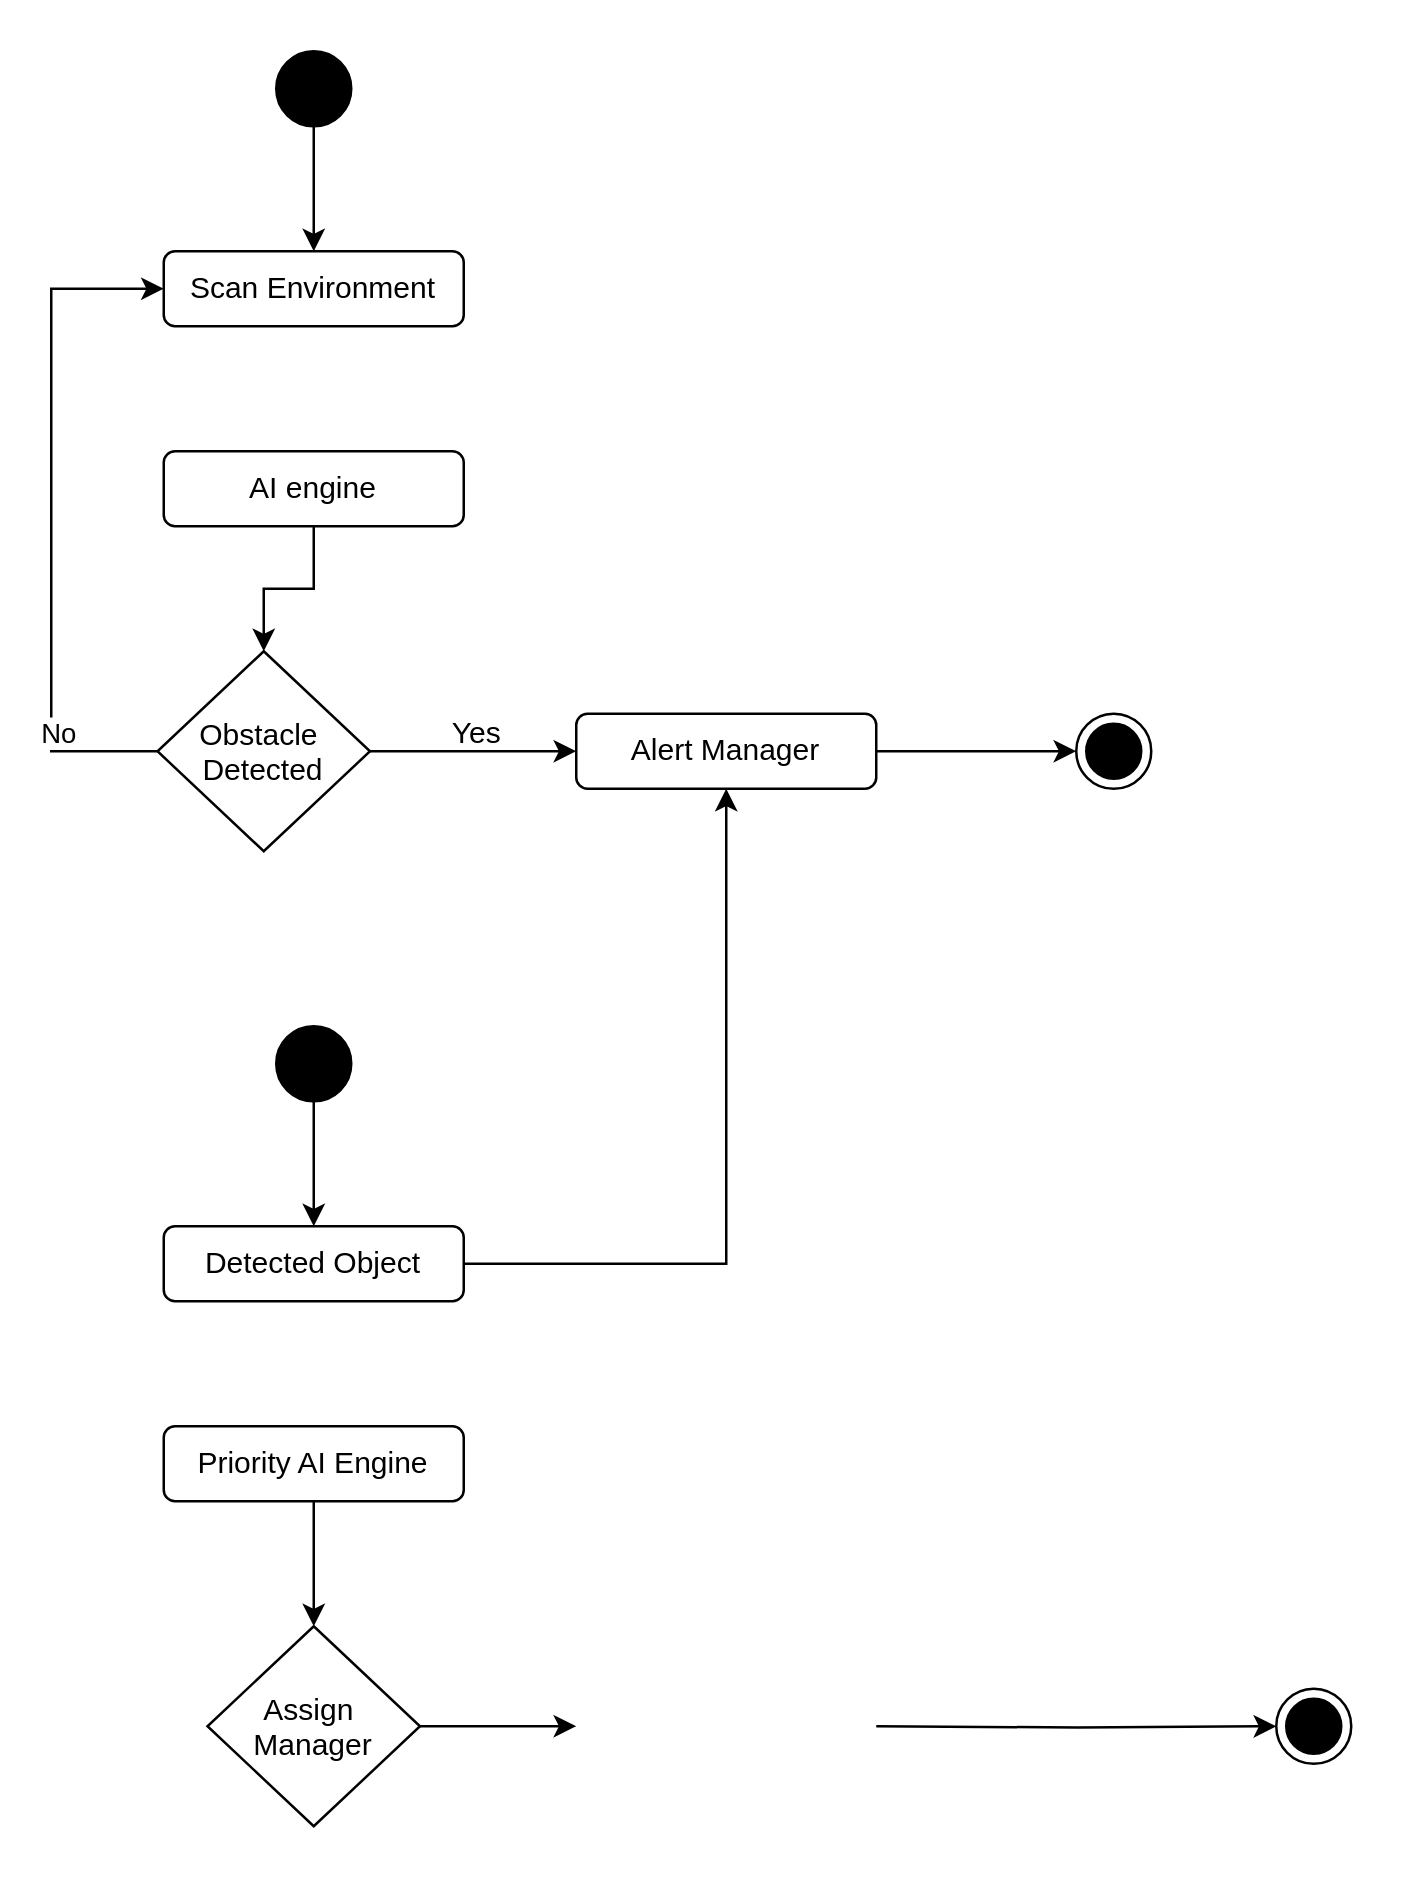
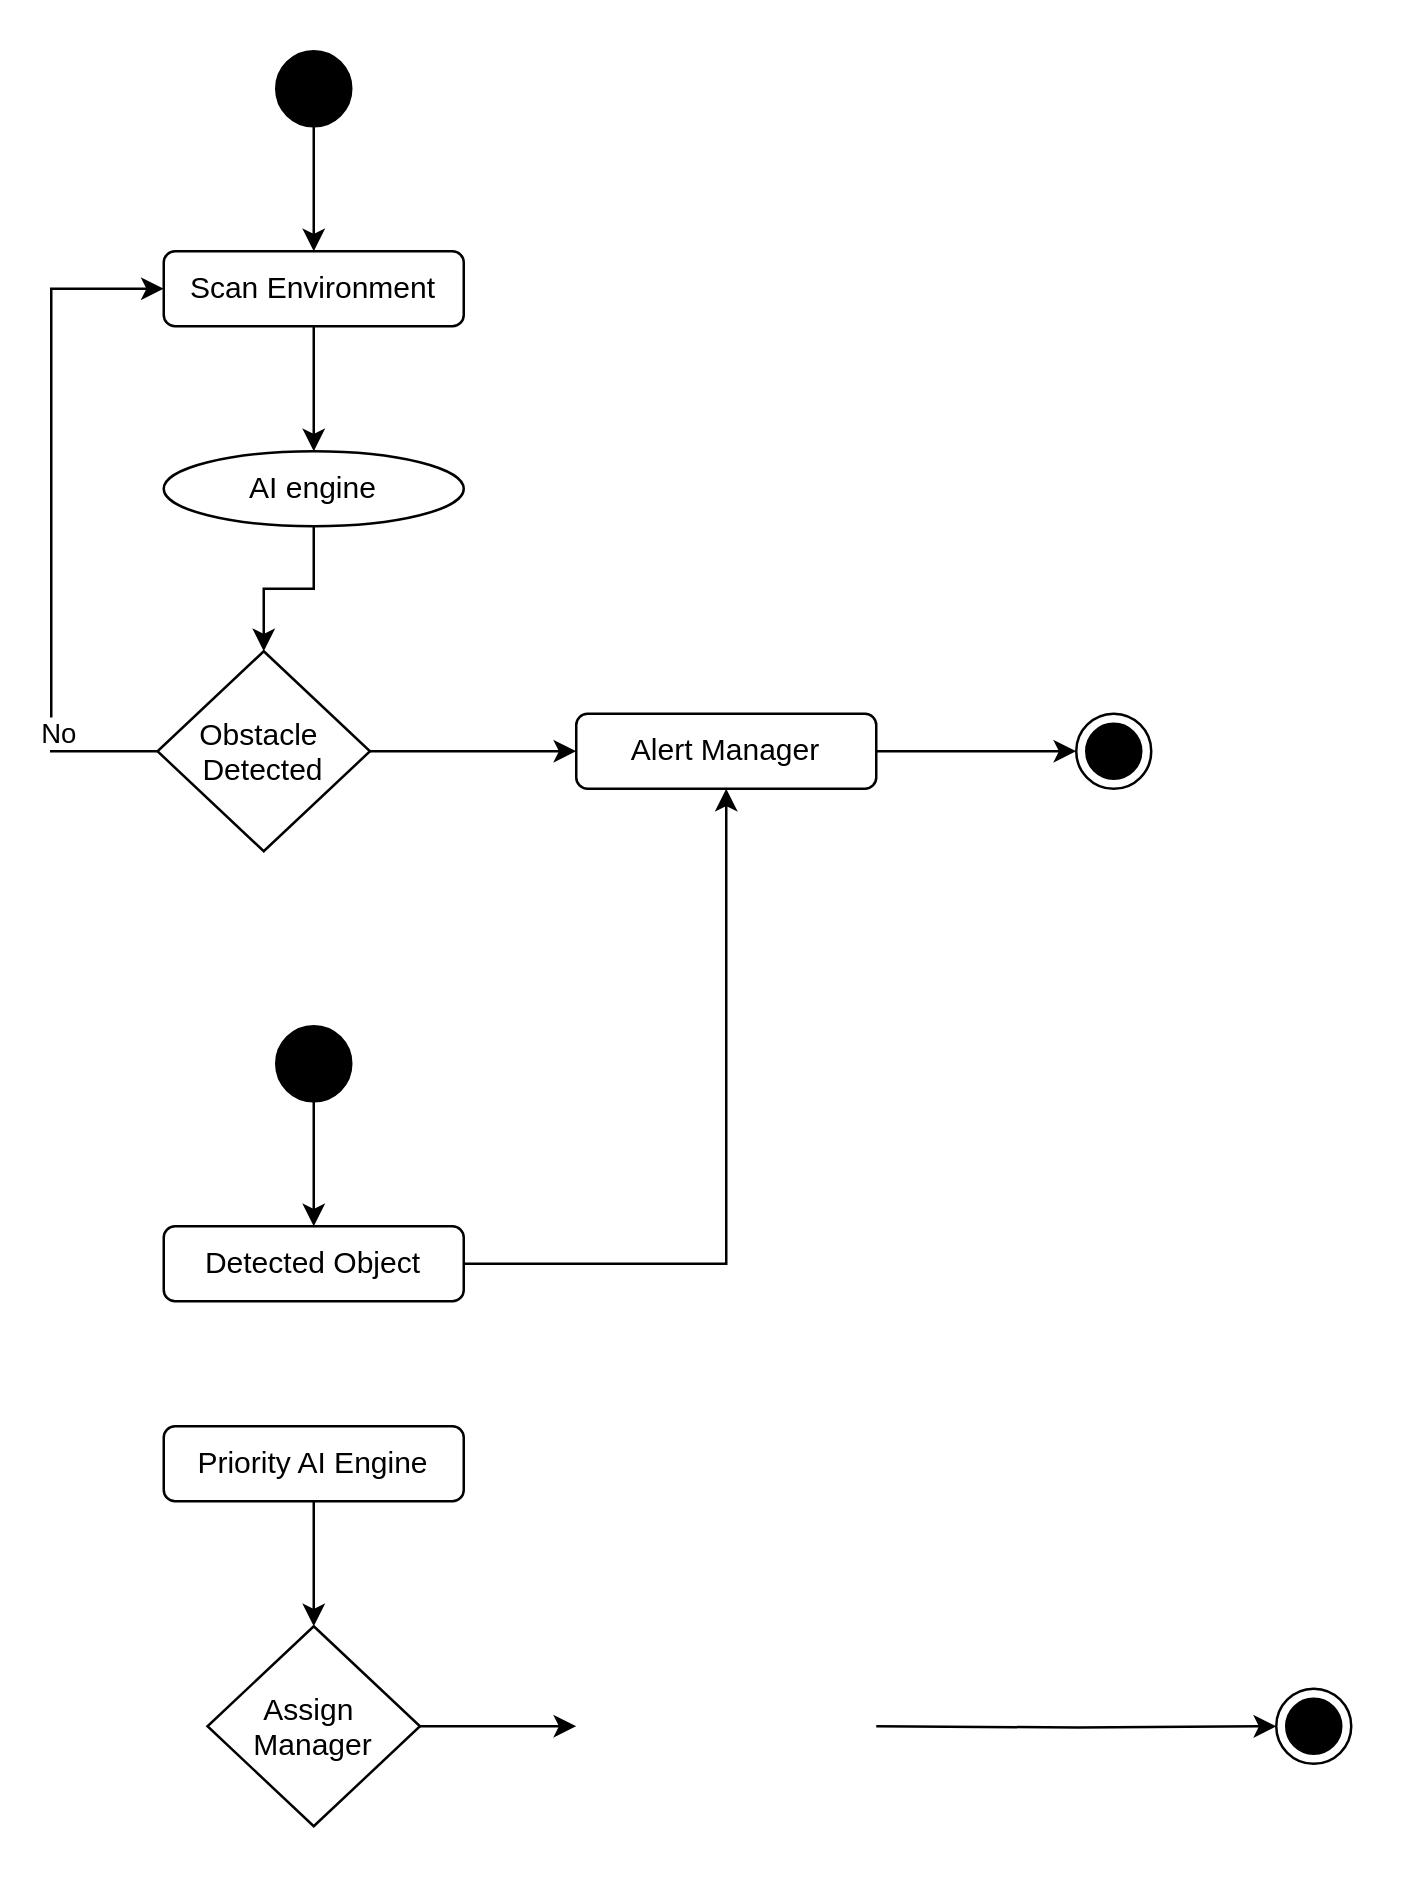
none -> (314, 380)
(314, 489) -> (314, 489)
(476, 734) -> none
